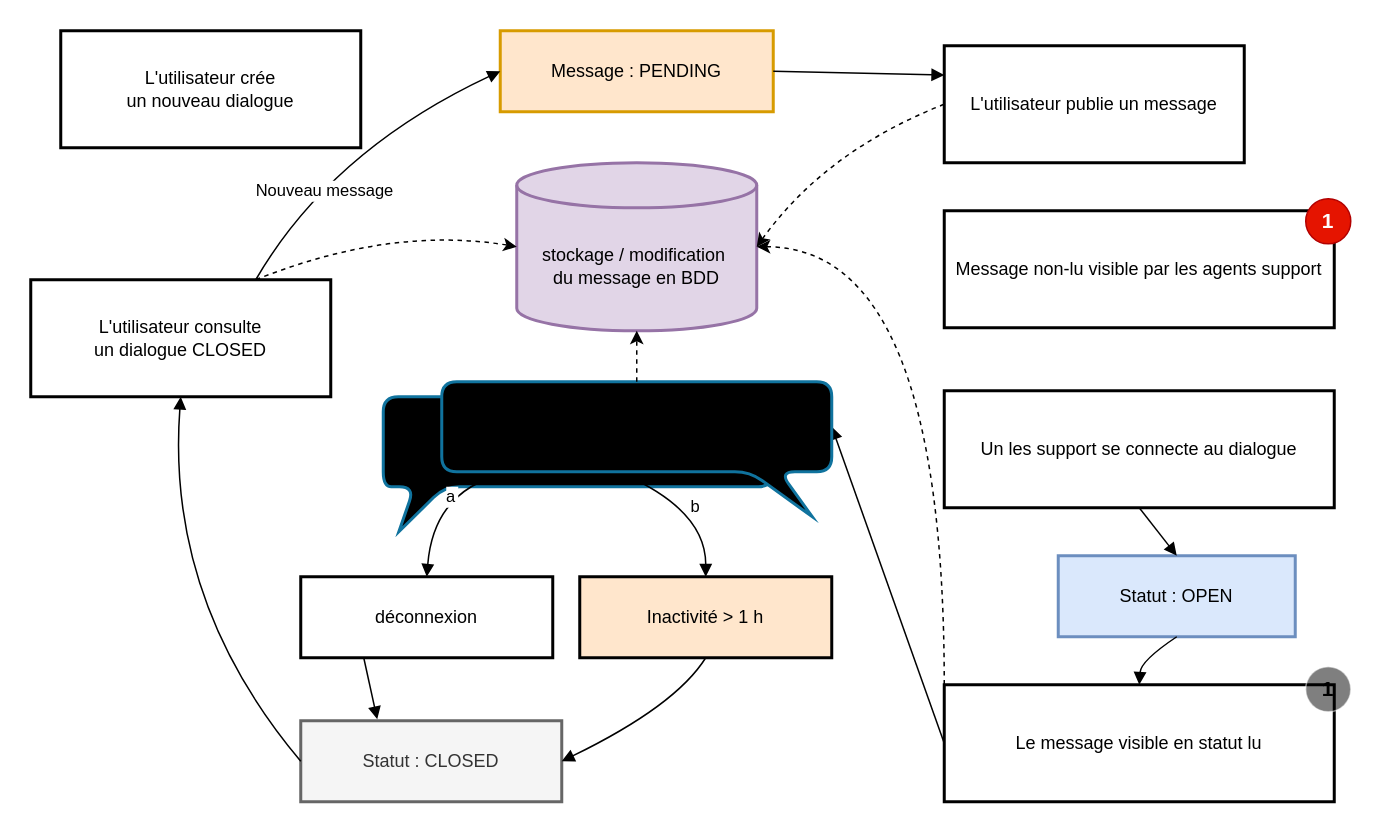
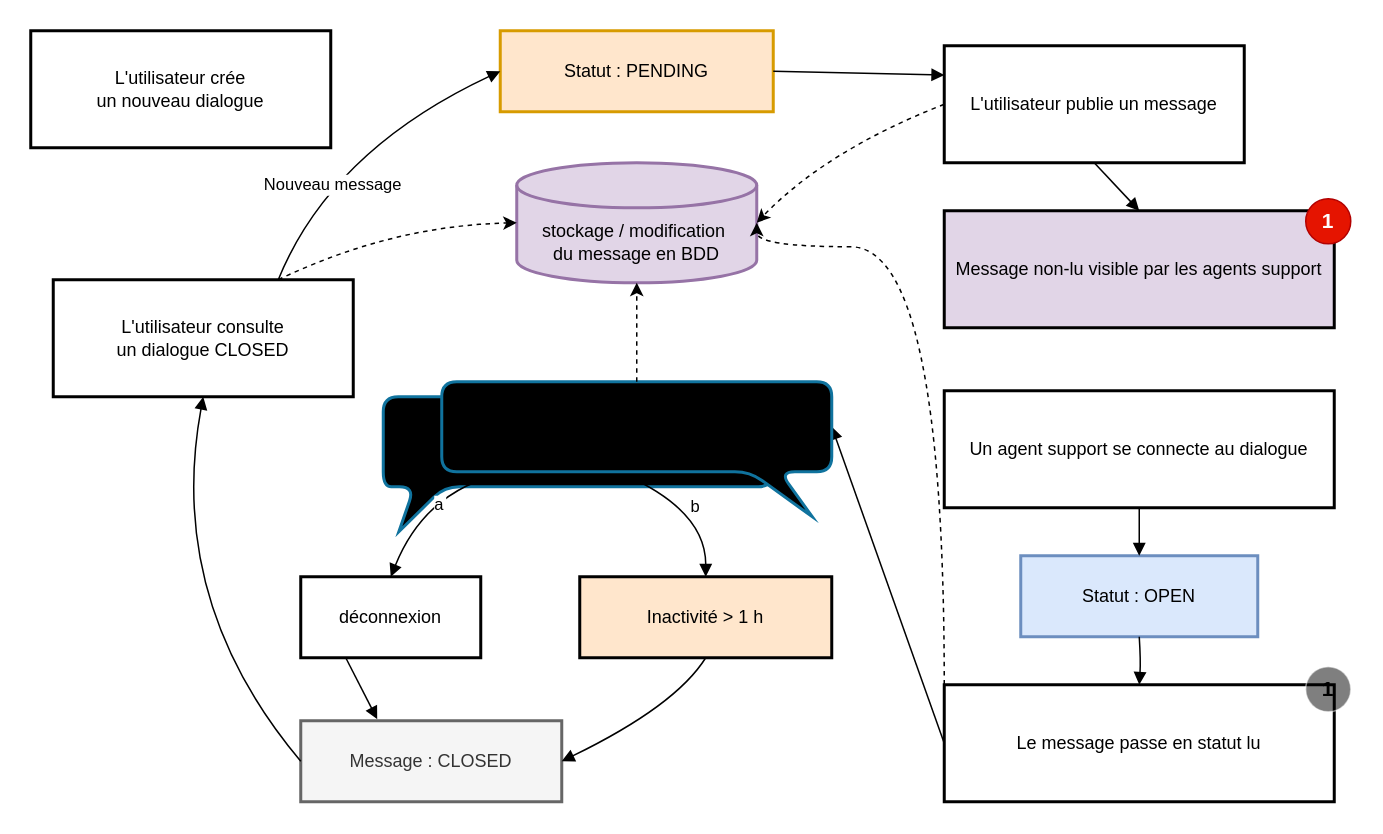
(637, 71) -> (637, 71)
(211, 89) -> (181, 89)
none -> (1114, 183)
(637, 247) -> (637, 223)
(1139, 269) -> (1139, 269)
(181, 338) -> (203, 338)
(1139, 449) -> (1139, 449)
(1177, 596) -> (1139, 596)
(427, 617) -> (391, 617)
(1139, 743) -> (1139, 743)
(431, 761) -> (431, 761)
